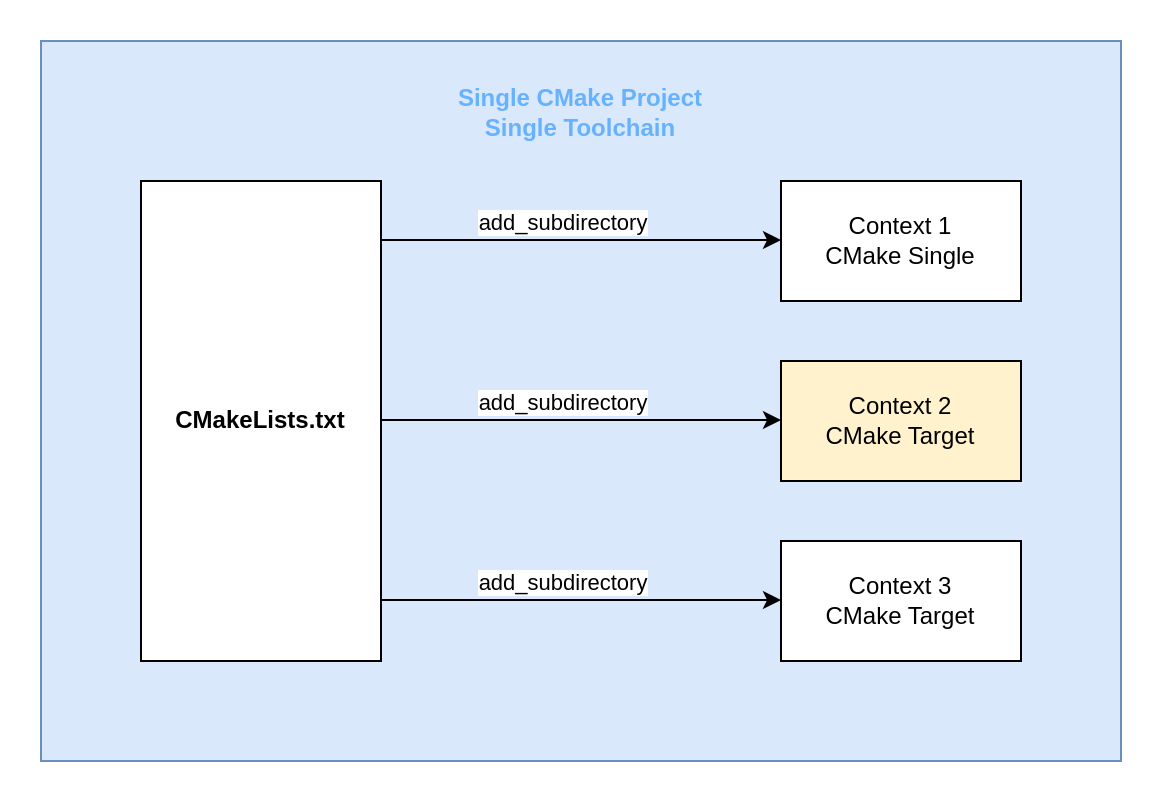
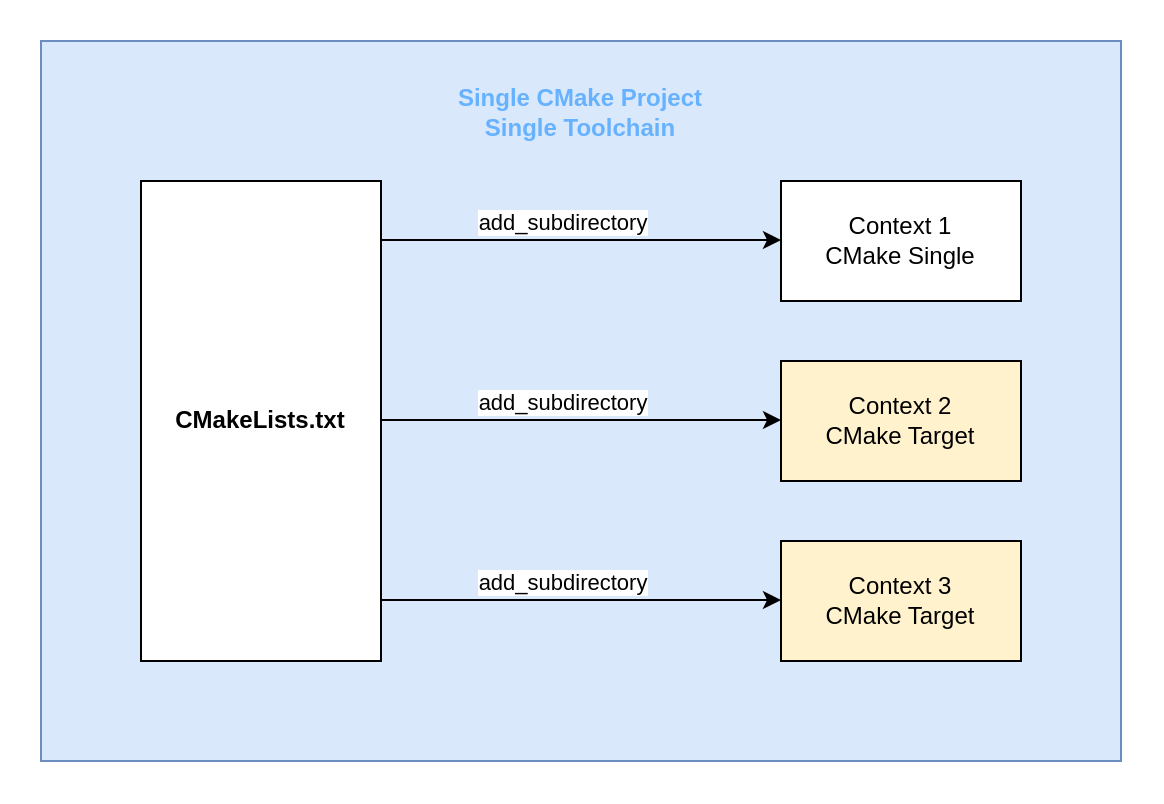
(901, 601) -> (901, 601)
